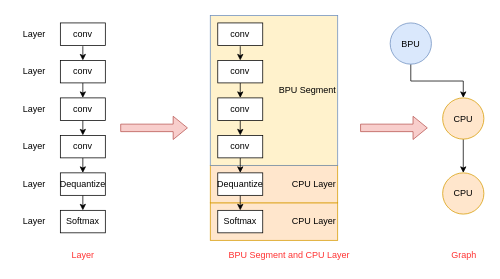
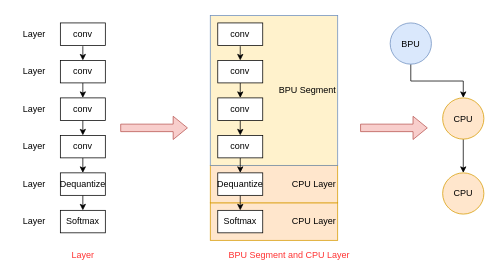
(464, 255) -> none
